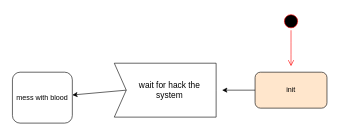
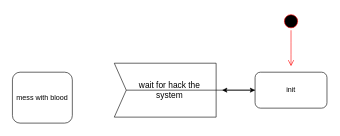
(291, 90) -> (291, 90)
(101, 93) -> (175, 90)
